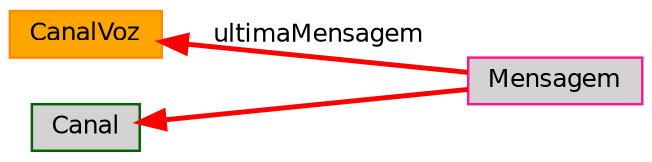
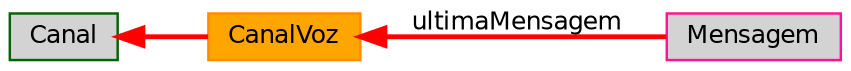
(317, 105) -> (176, 37)
